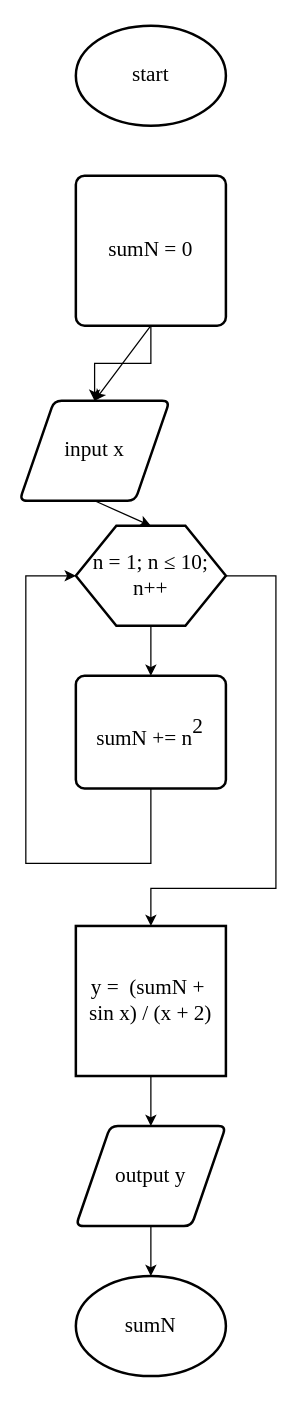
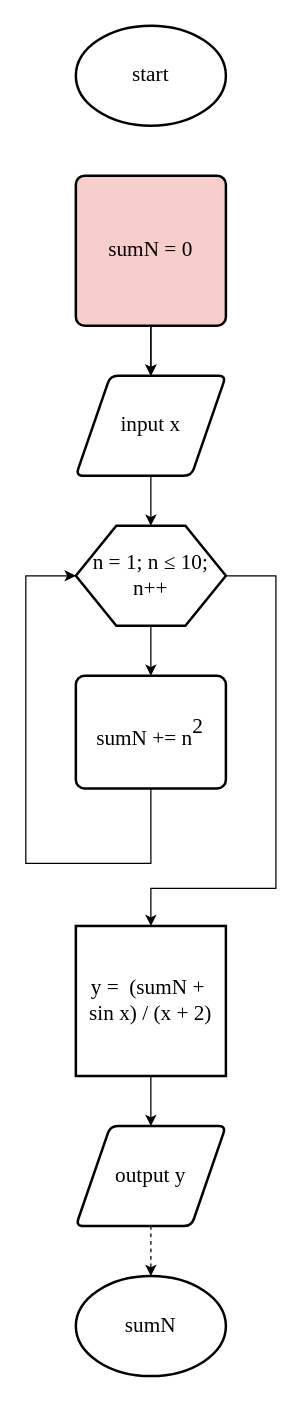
(151, 251) -> (151, 251)
(94, 451) -> (151, 426)
(151, 1246) -> (151, 1246)
